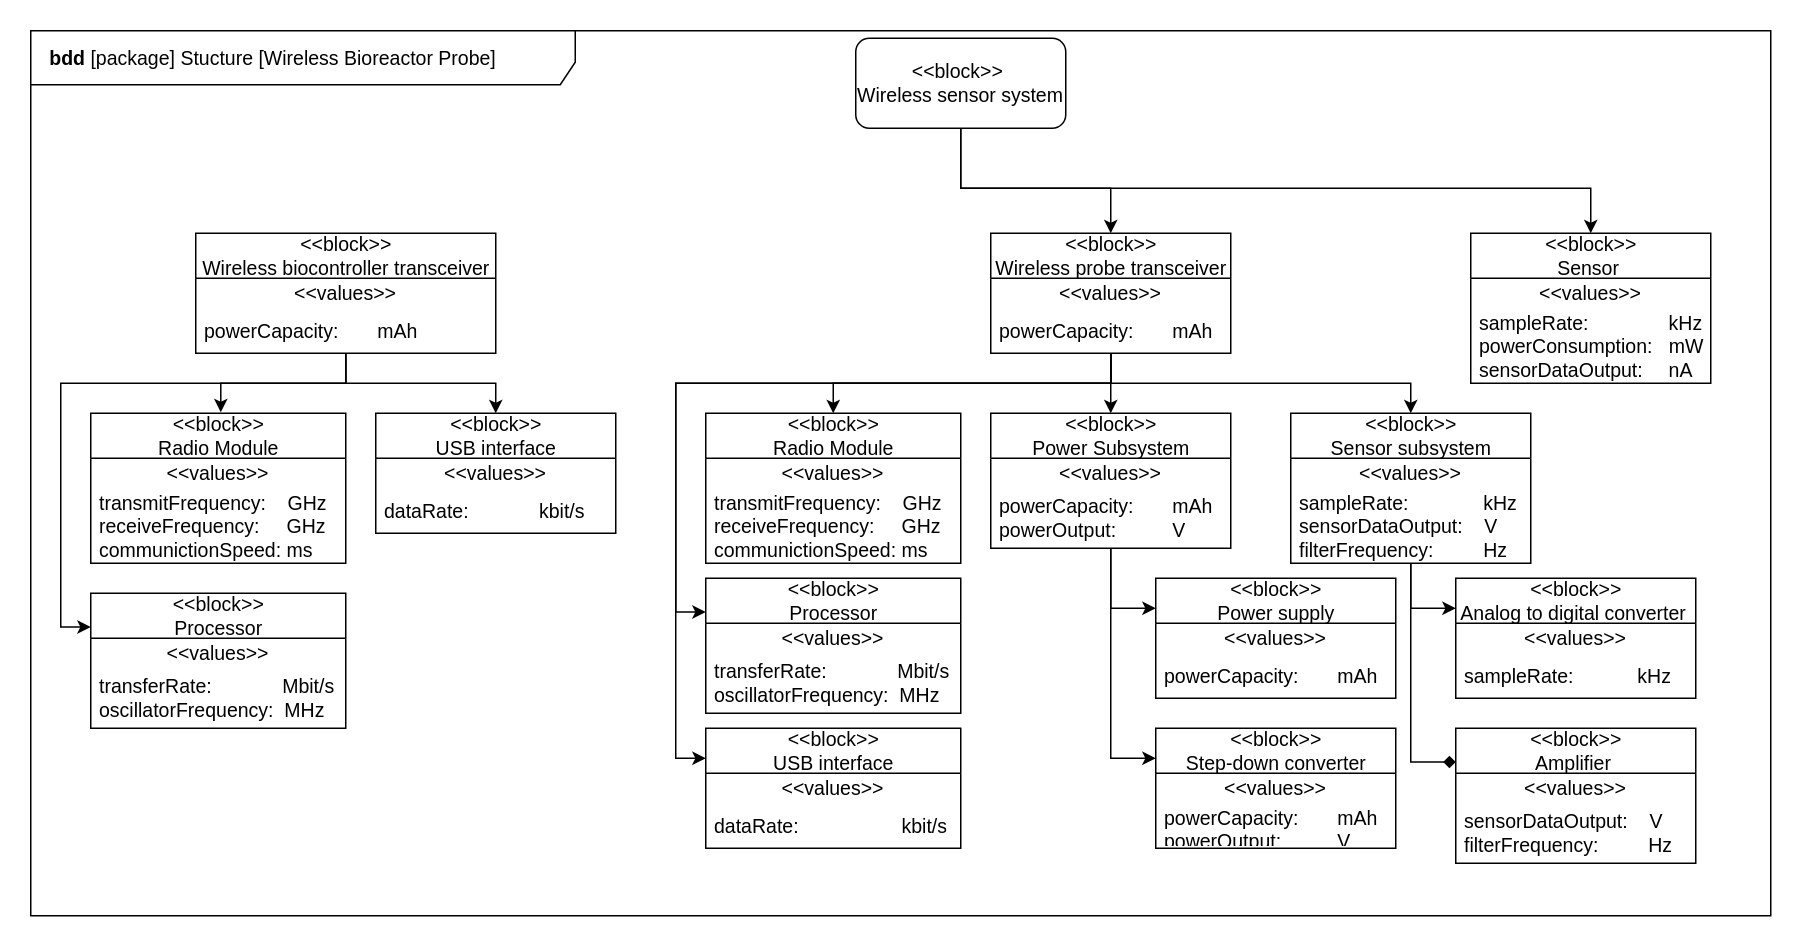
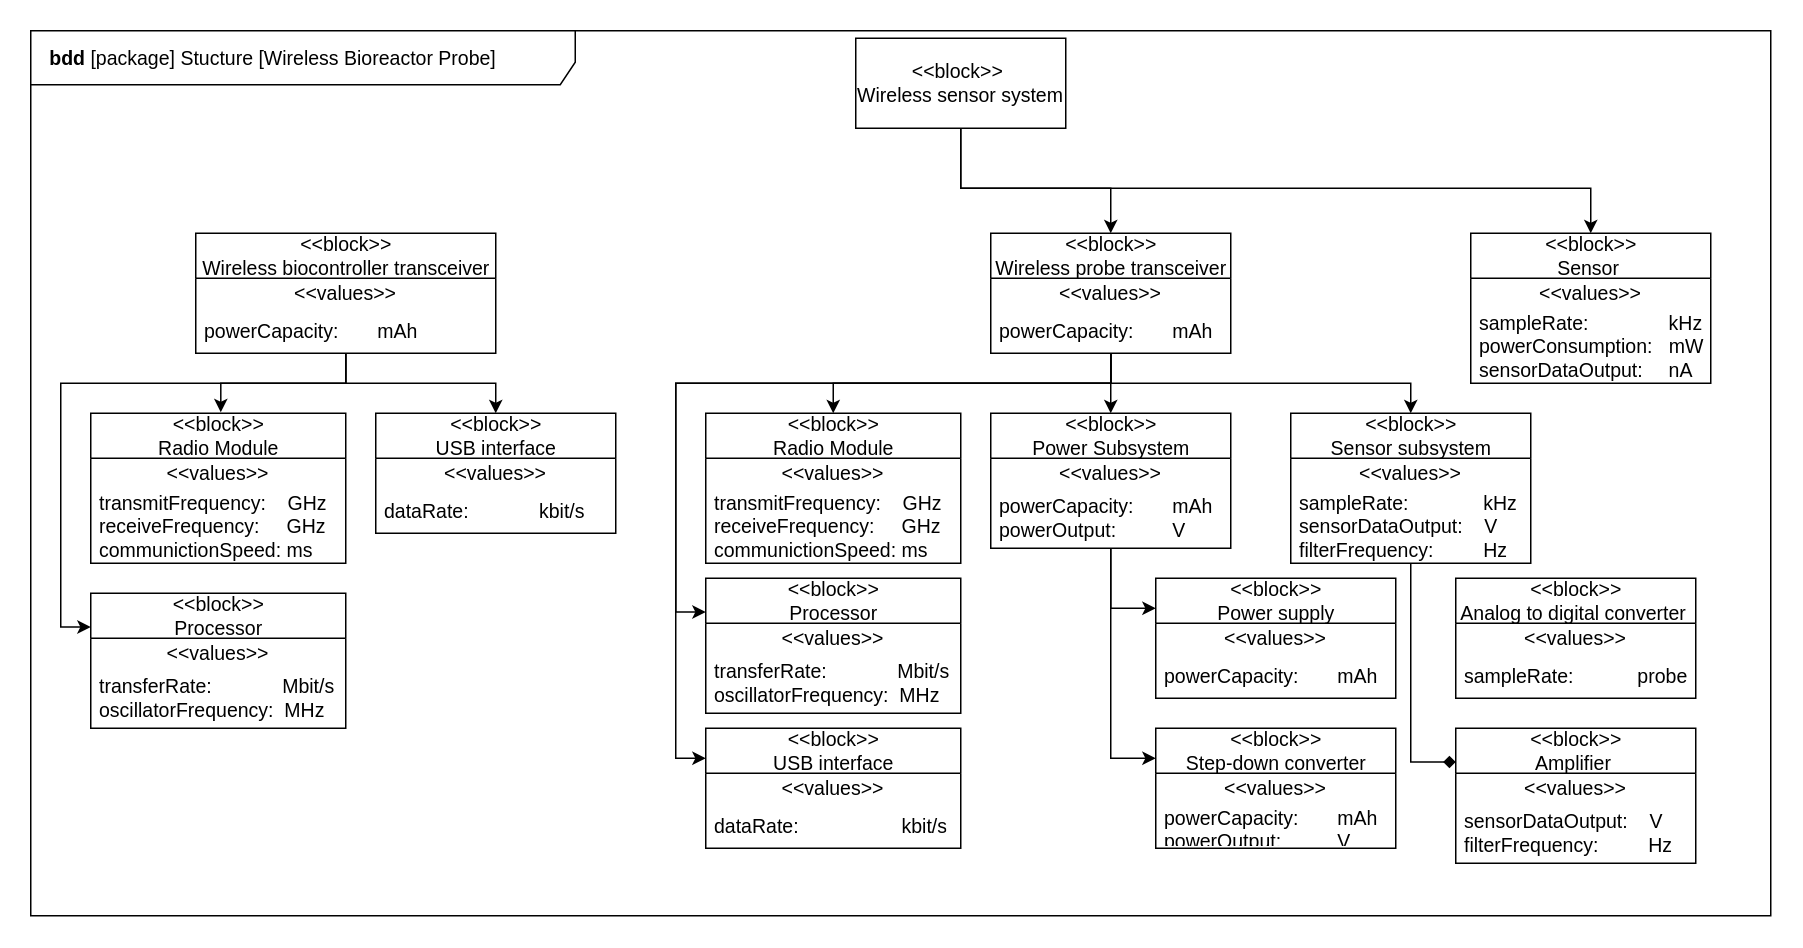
(961, 83) -> (961, 83)
(1429, 608) -> none
(1555, 676) -> (1566, 676)
